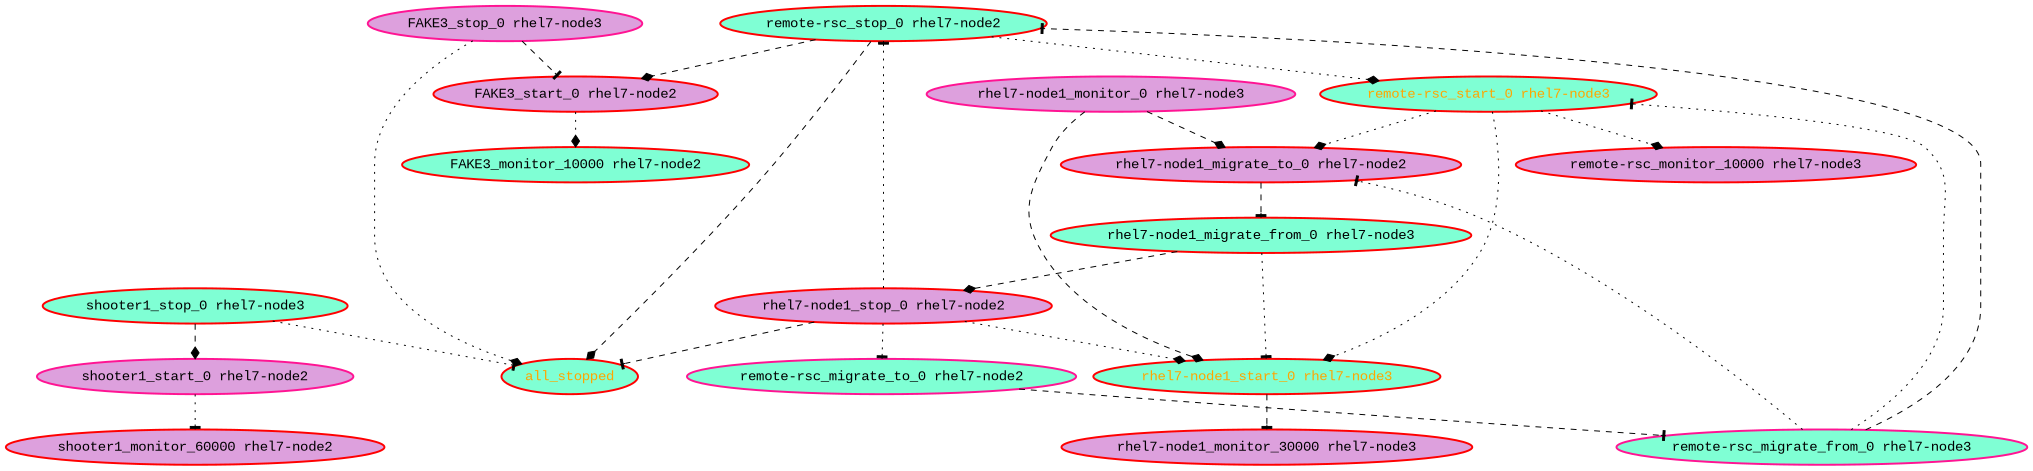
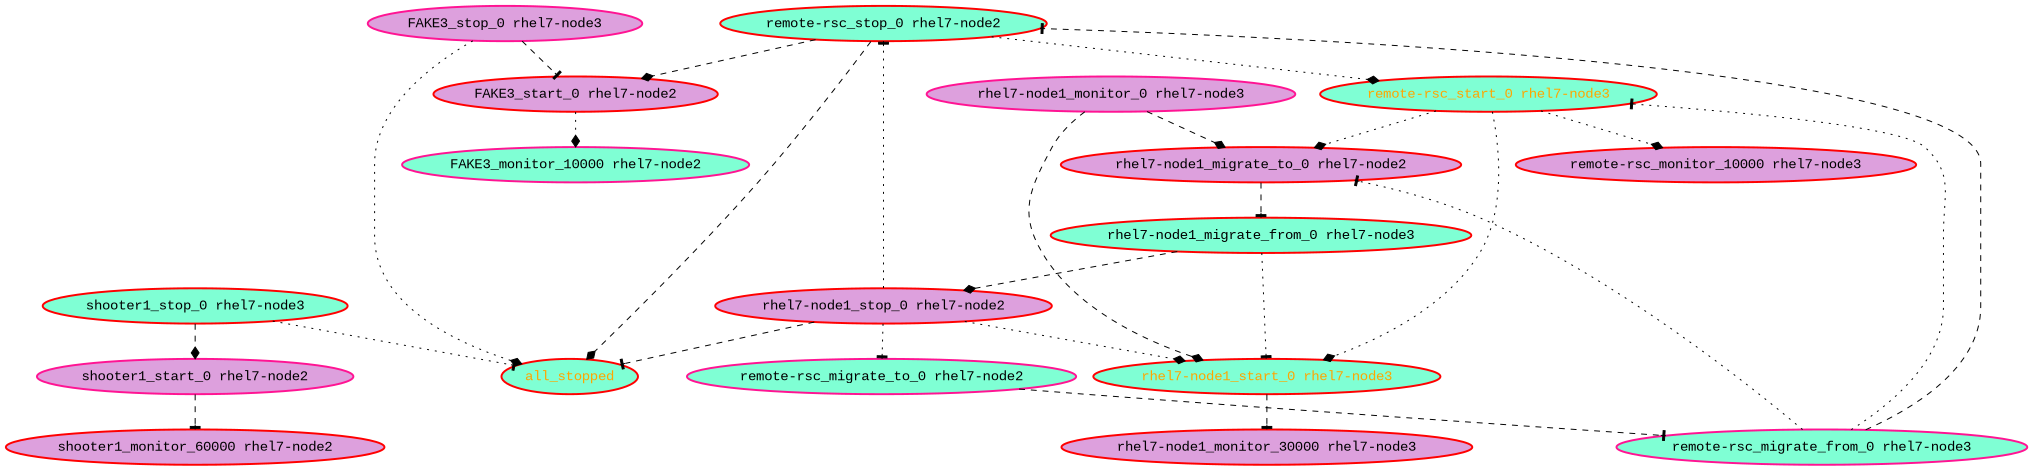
(576, 165) -> (576, 165)
(195, 409) -> (195, 409)
